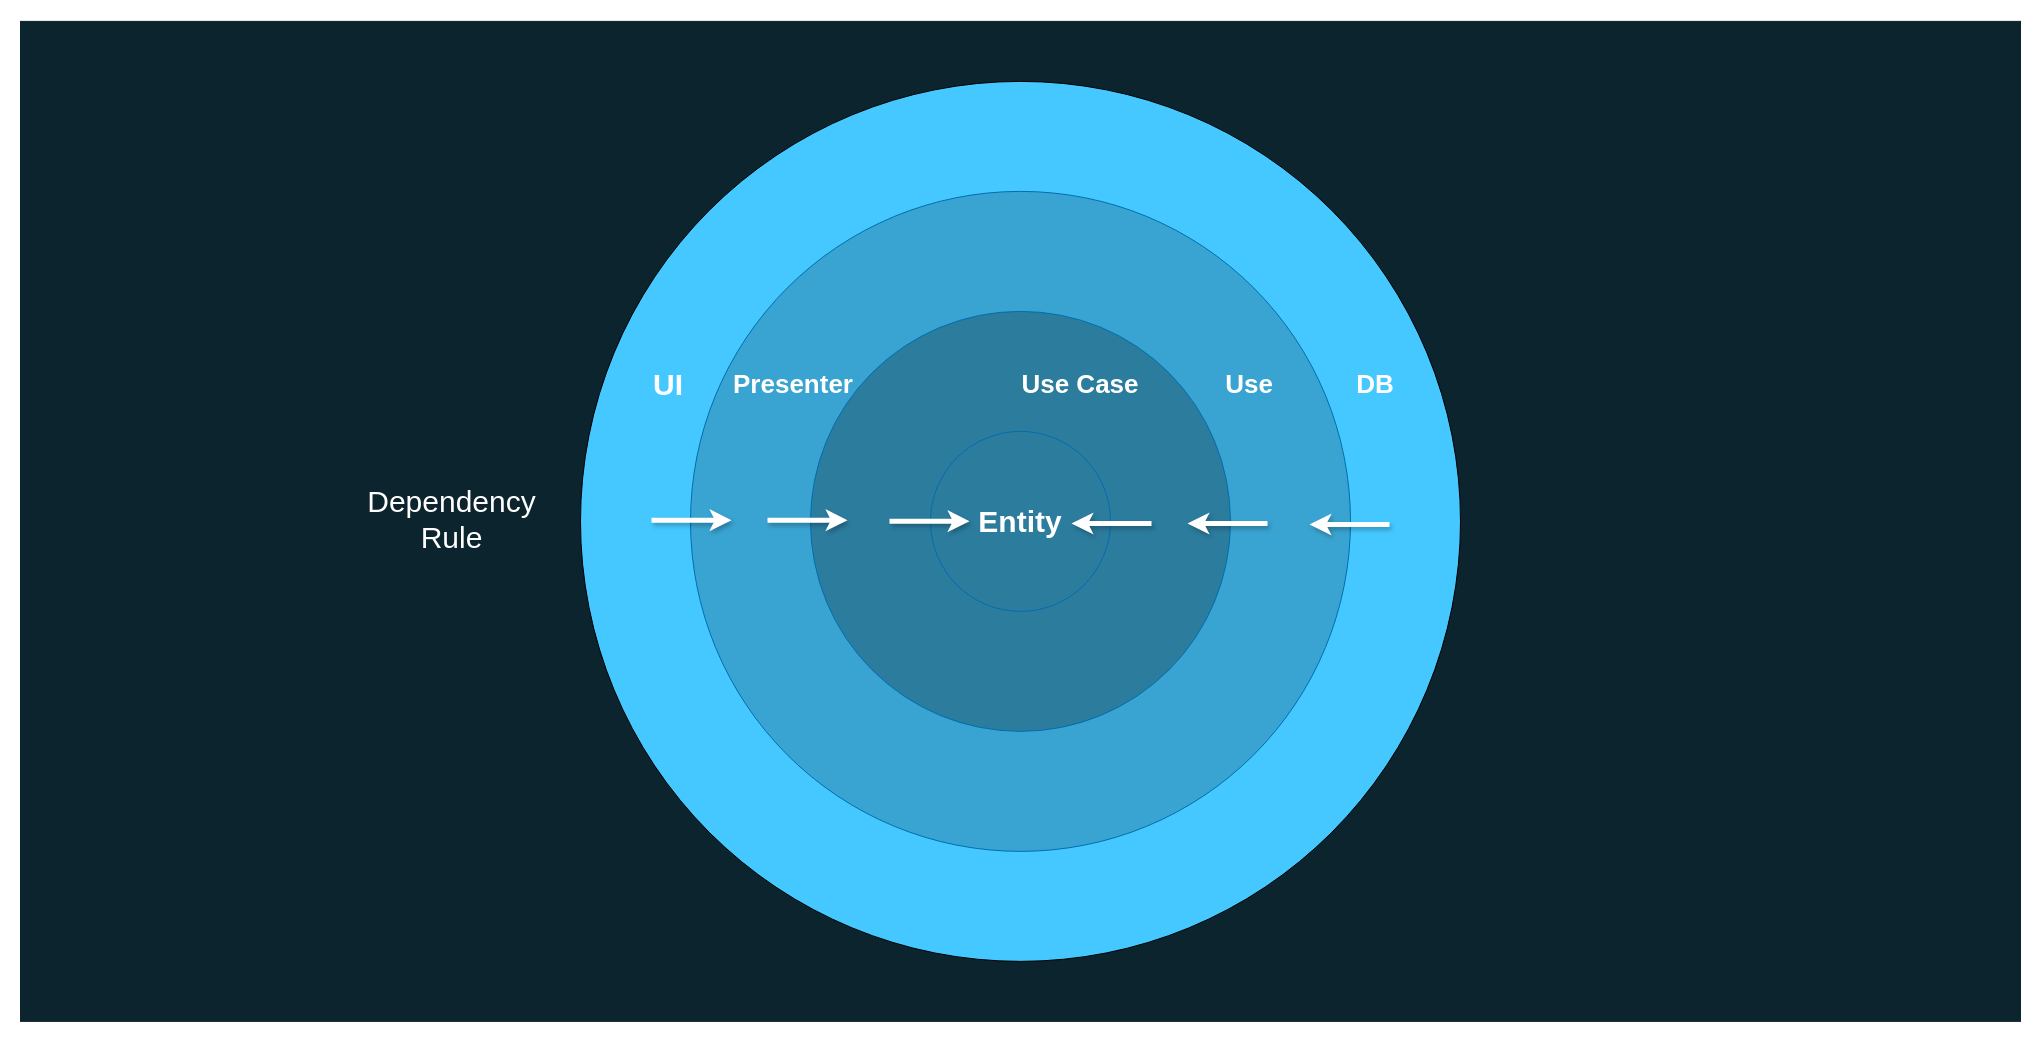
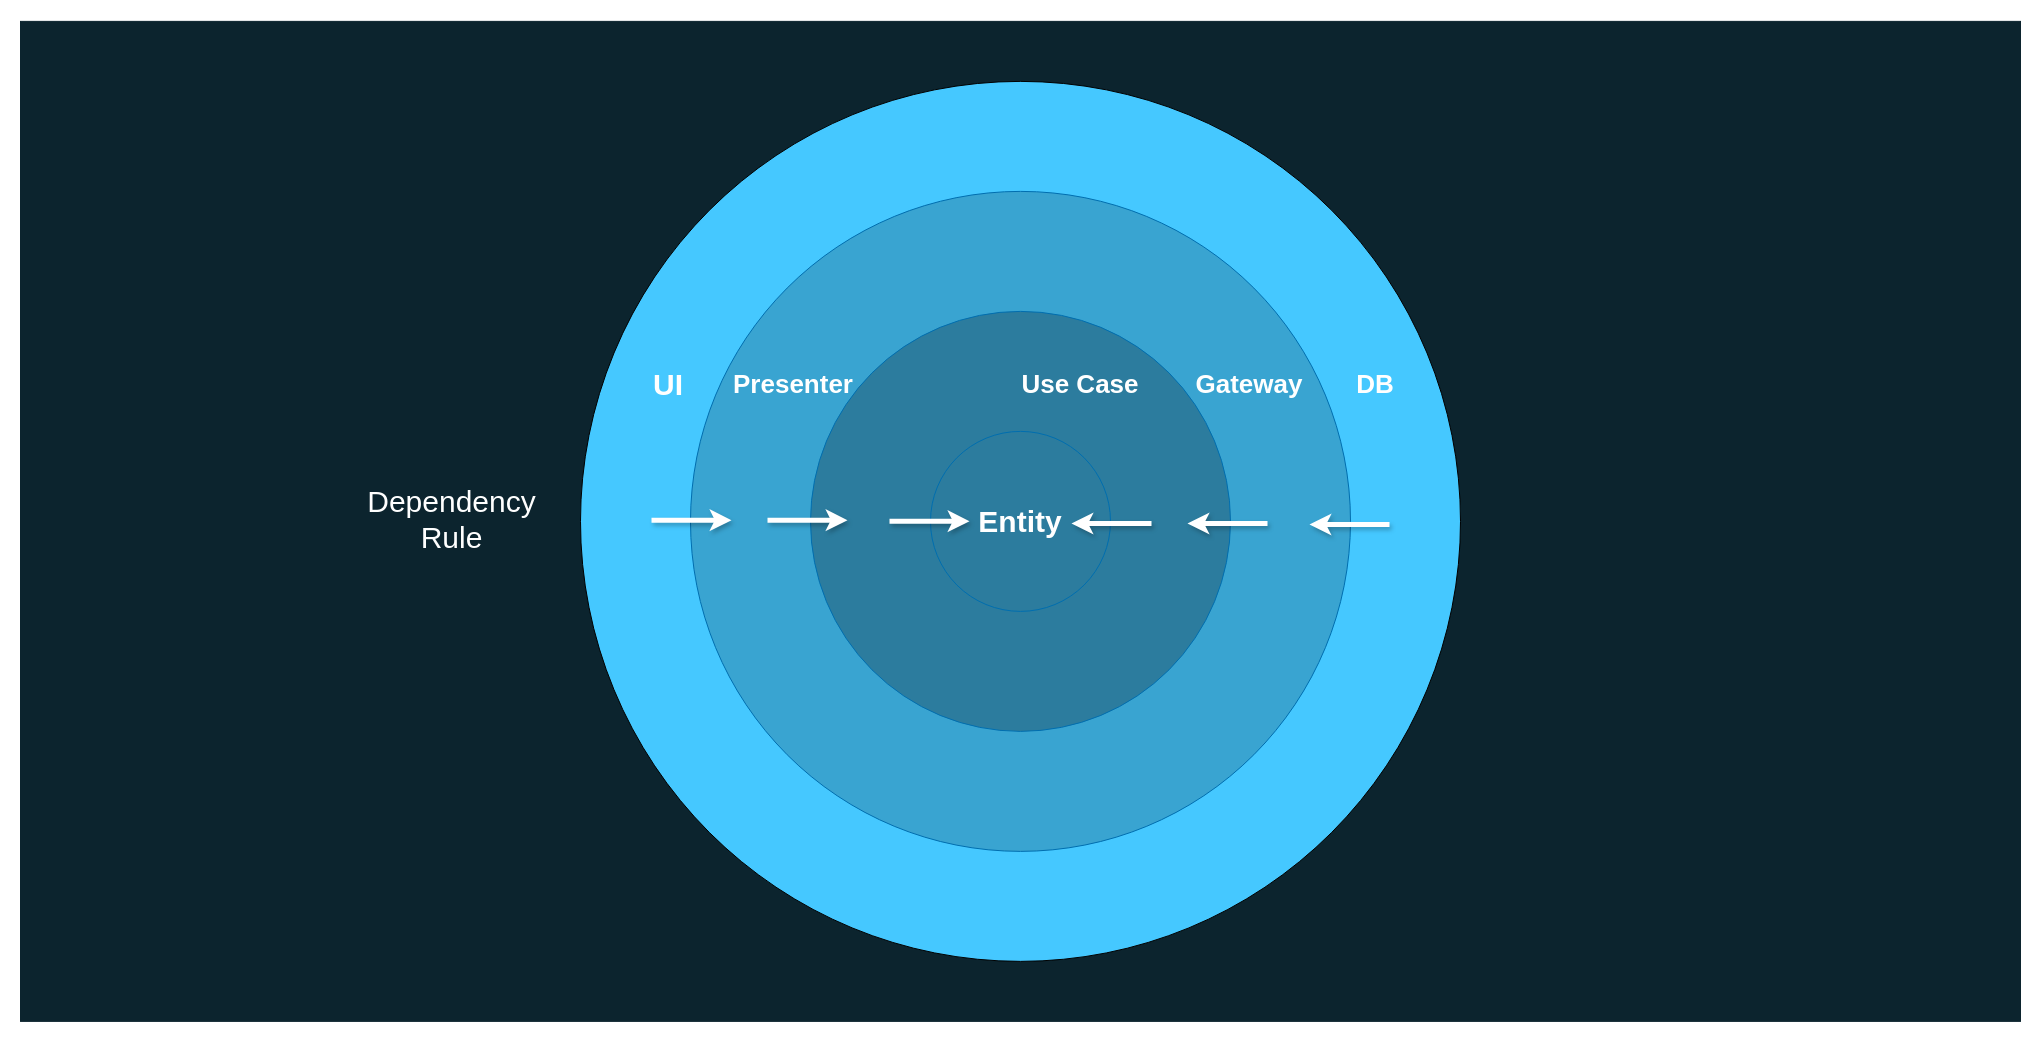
(1250, 385) -> (1250, 385)
